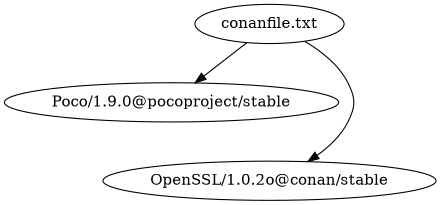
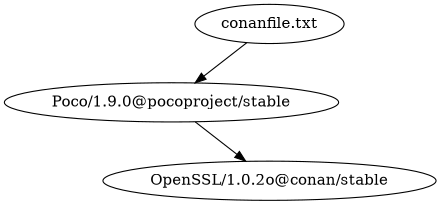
(353, 95) -> (216, 138)
